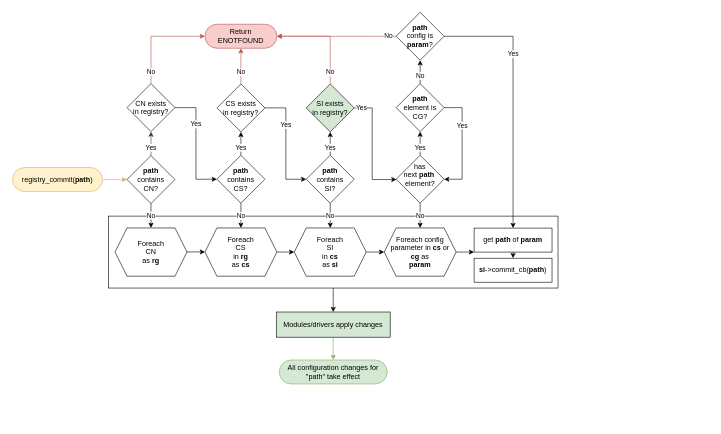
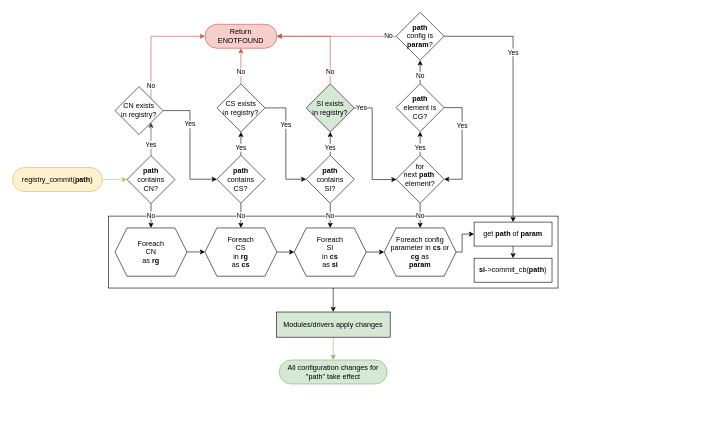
(151, 108) -> (139, 111)
(420, 180) -> (420, 180)
(513, 240) -> (513, 234)
